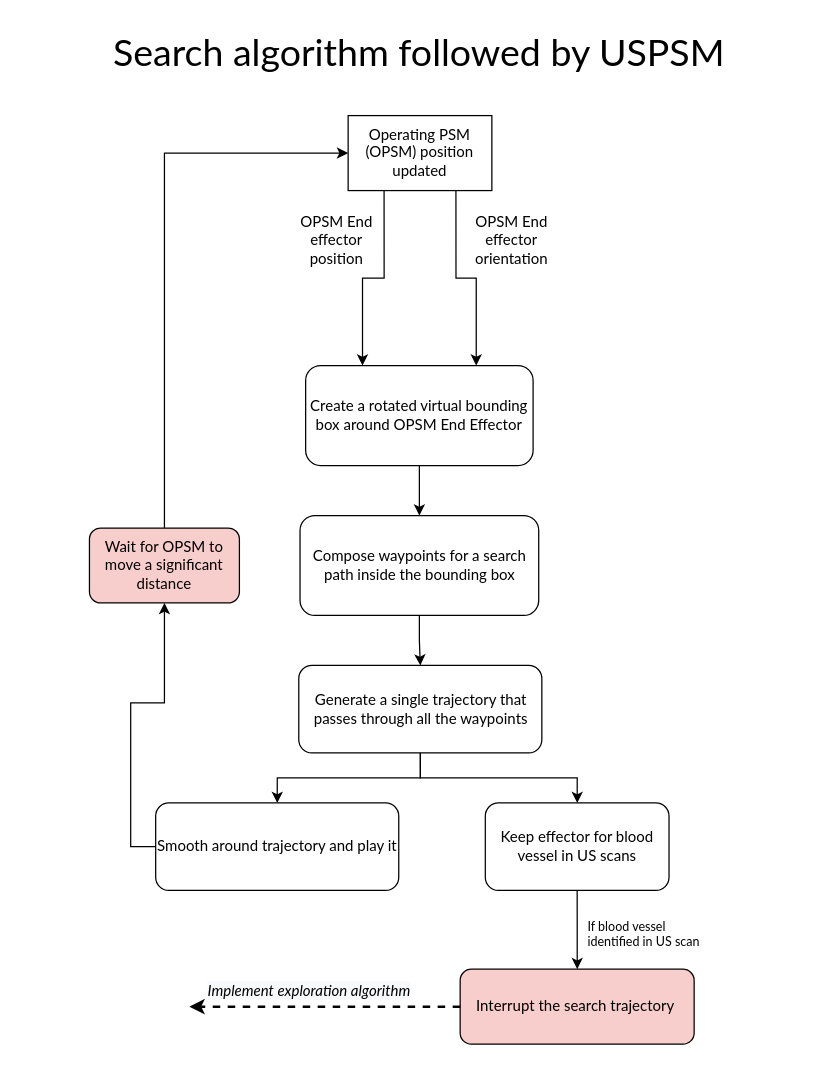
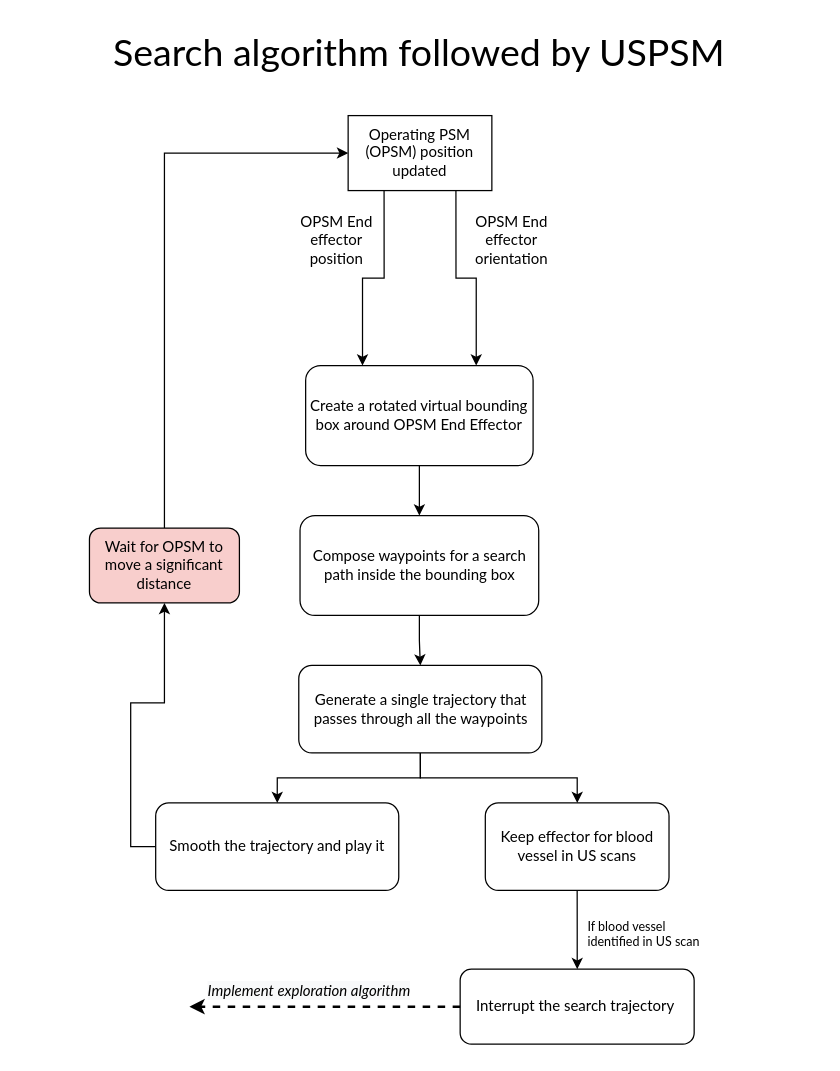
(278, 847) -> (278, 847)
(577, 1007) -> (577, 1007)
